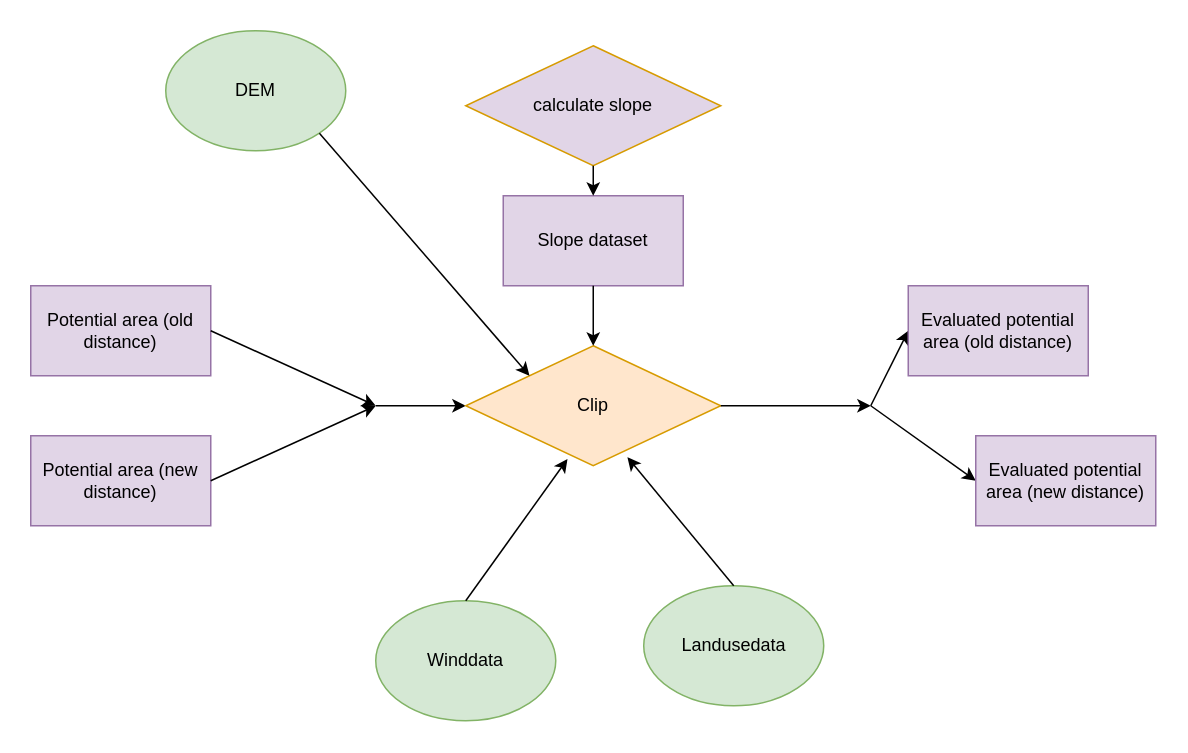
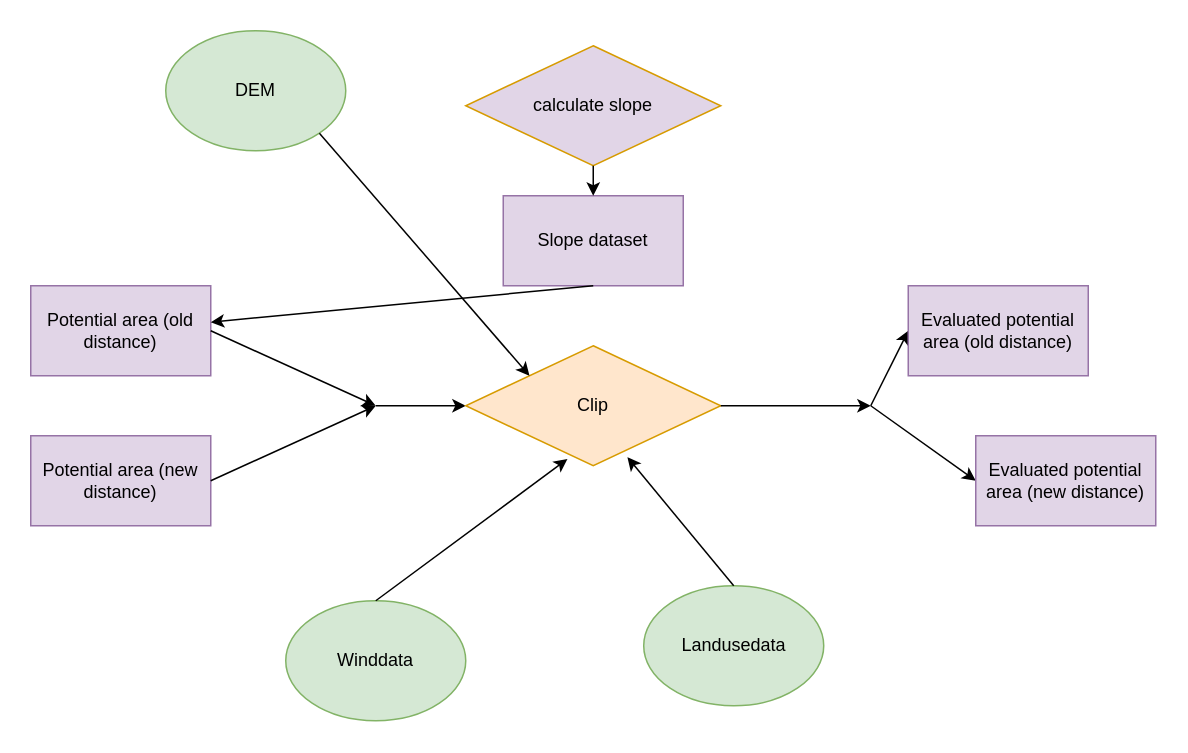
(593, 311) -> (407, 304)
(466, 661) -> (376, 661)
